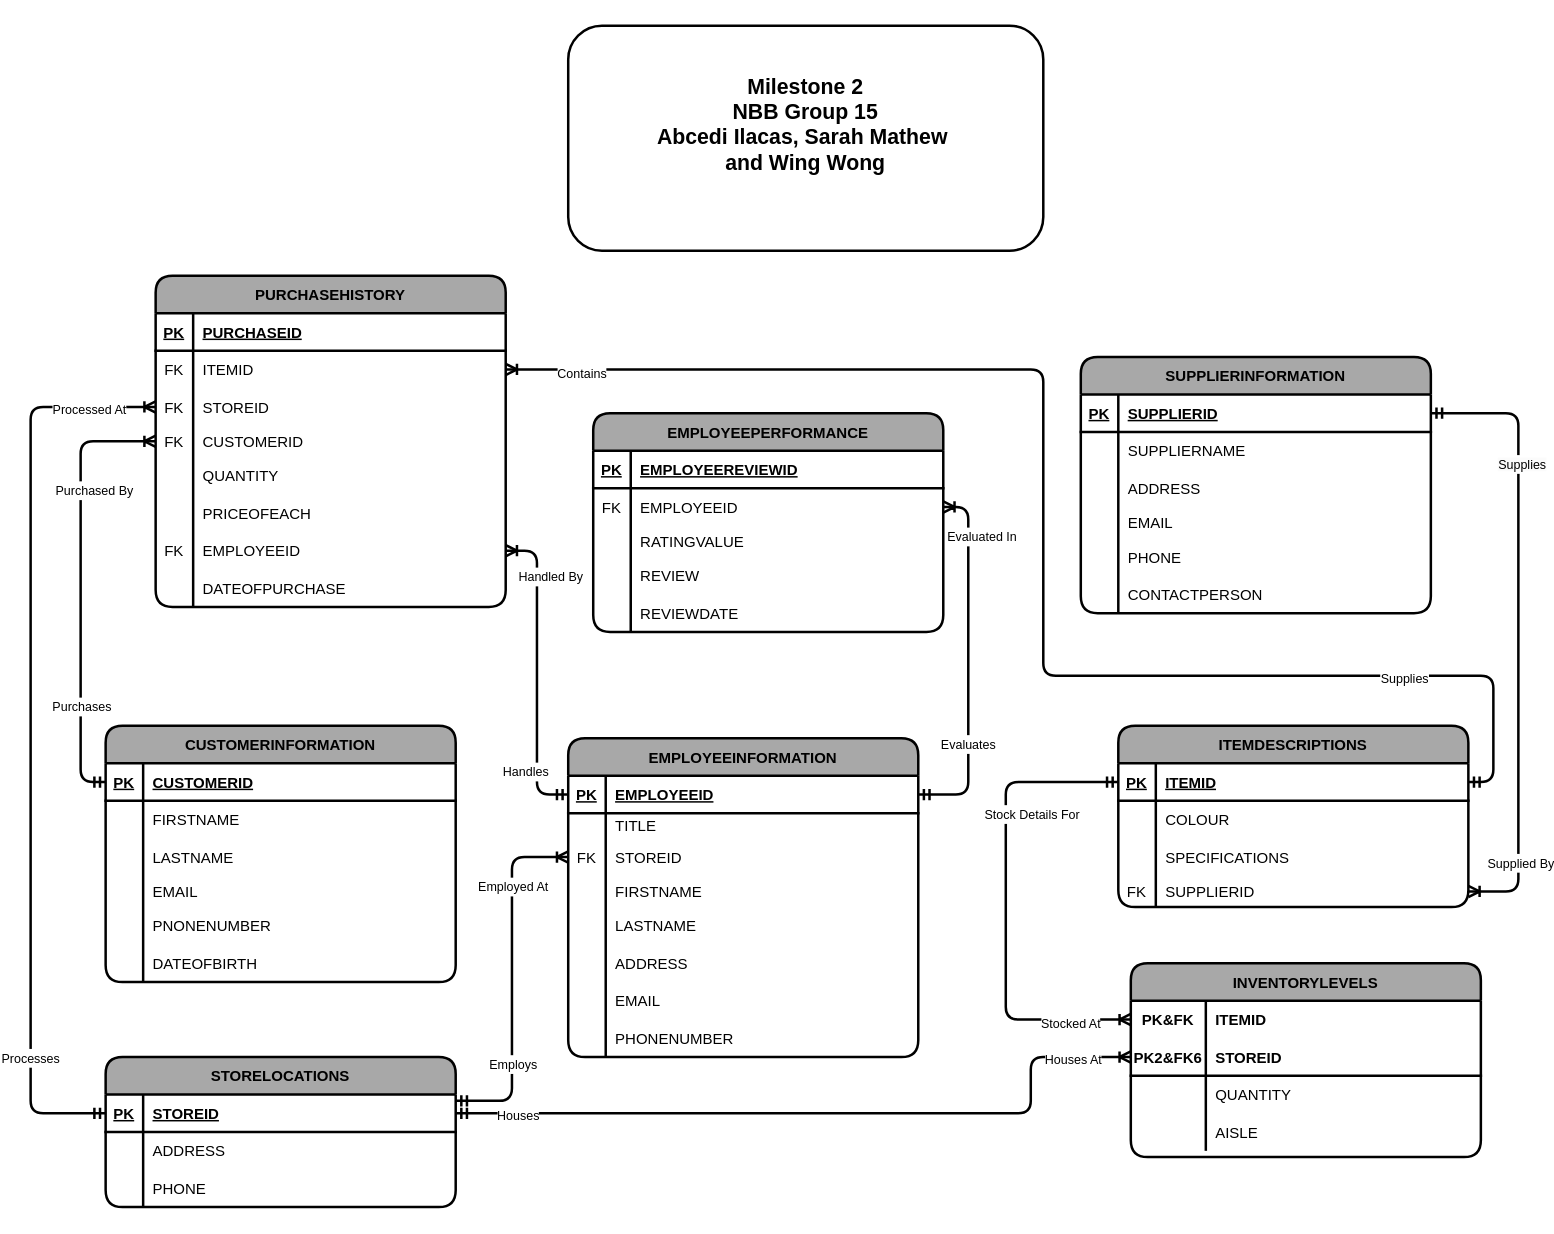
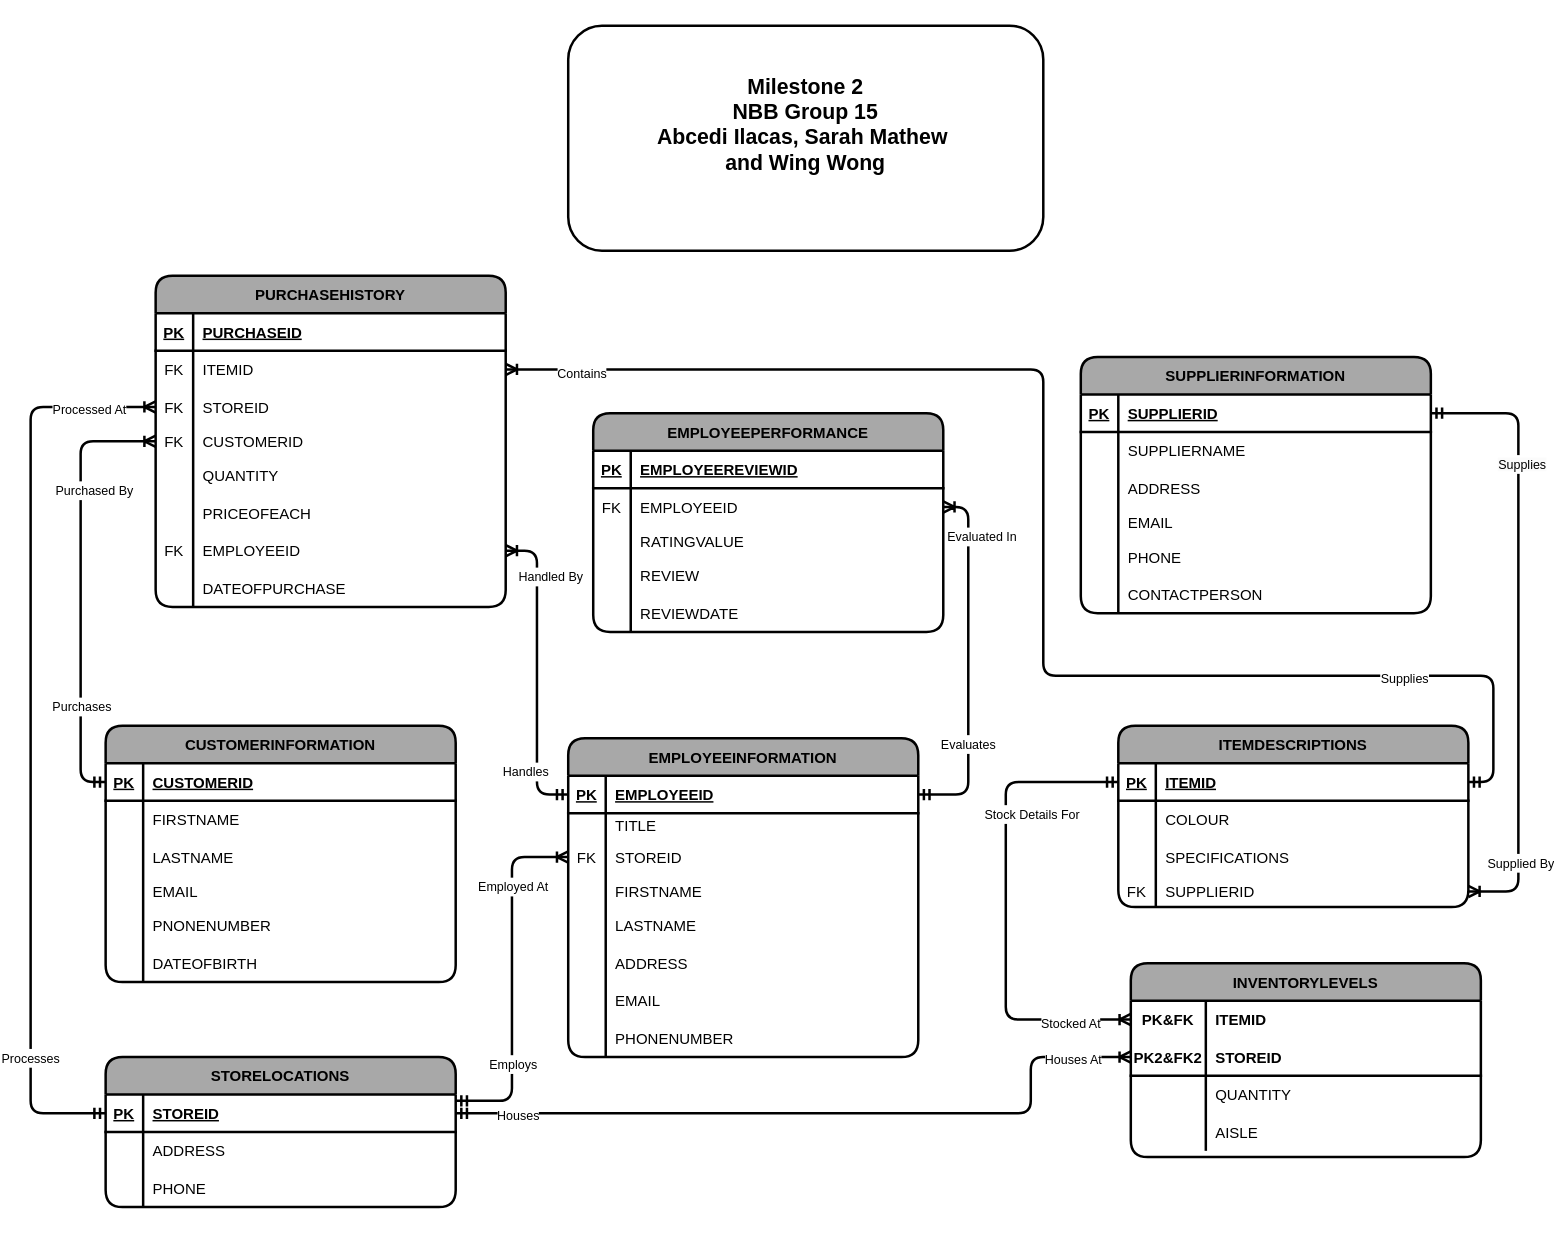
(1168, 1058) -> (1168, 1058)
